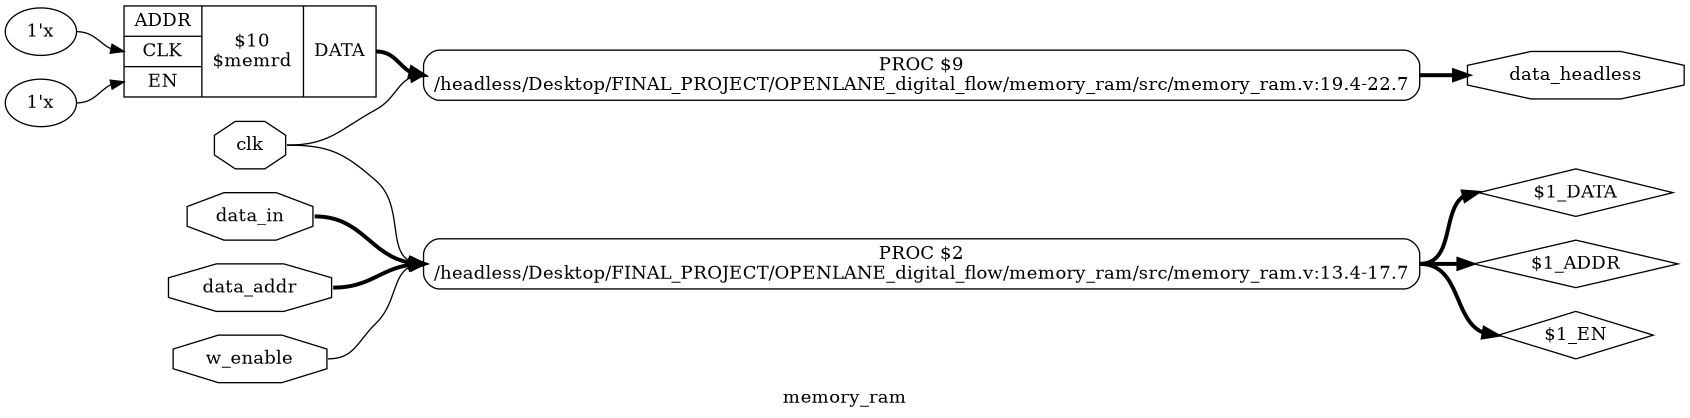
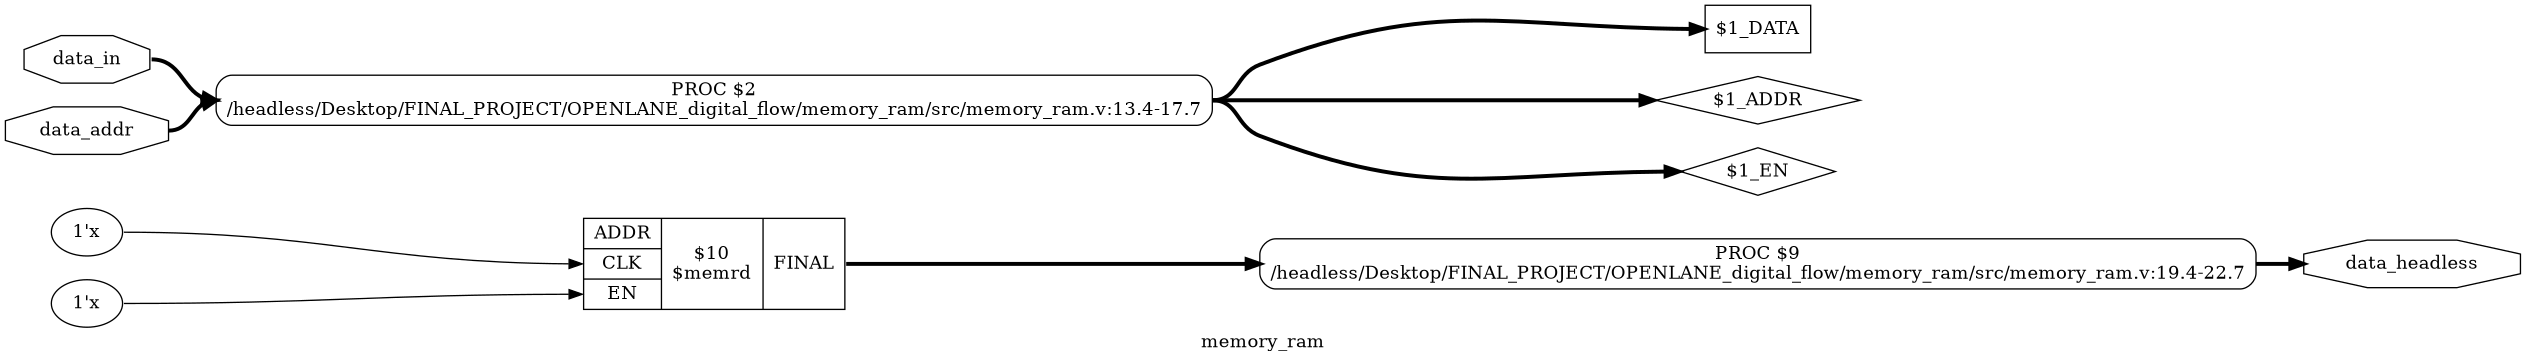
(340, 51) -> (804, 263)
(250, 145) -> none
(1576, 193) -> (1758, 29)
(250, 359) -> none
